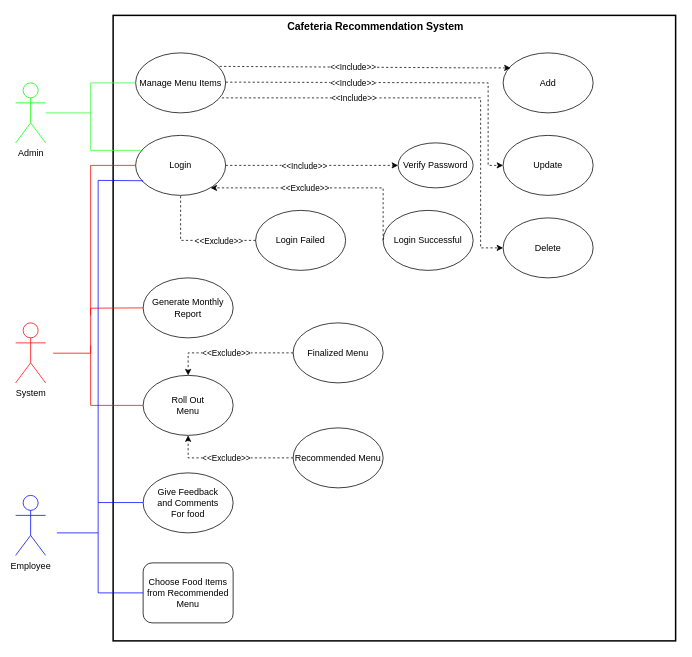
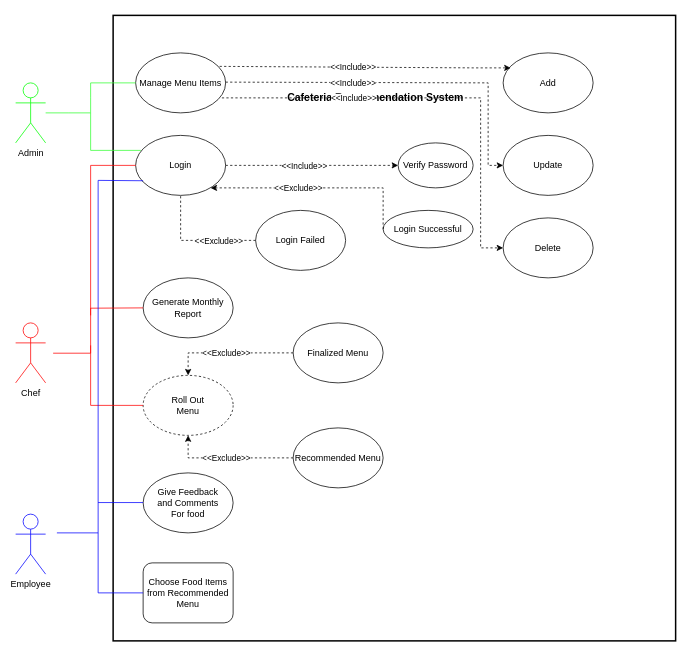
(375, 27) -> (375, 98)
(428, 240) -> (428, 229)
(31, 394) -> (31, 394)
(188, 405) -> (188, 405)
(30, 525) -> (30, 544)
